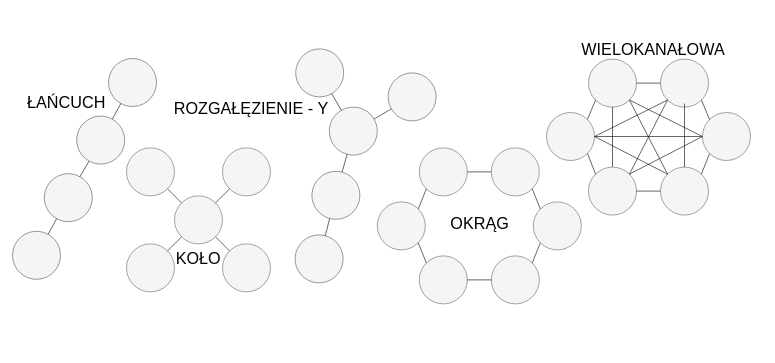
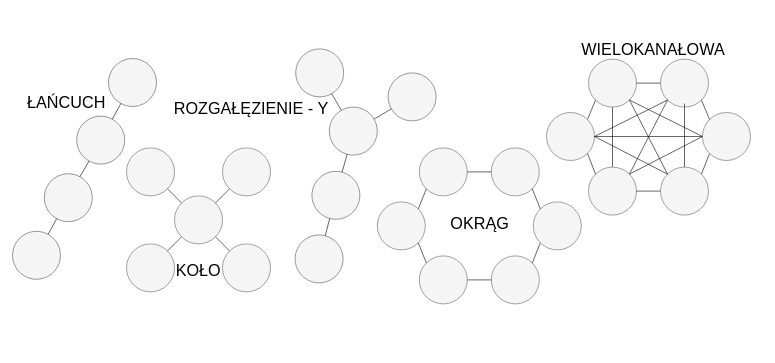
(198, 259) -> (198, 271)
